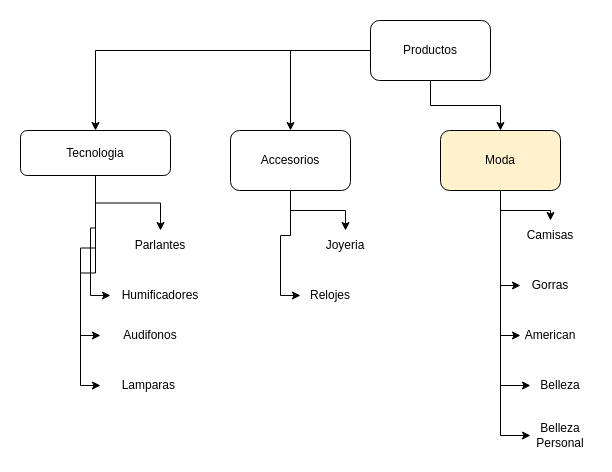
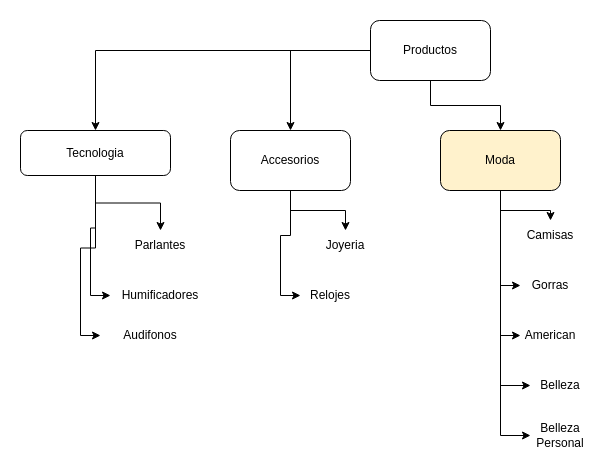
(81, 367) -> none
(151, 386) -> none
